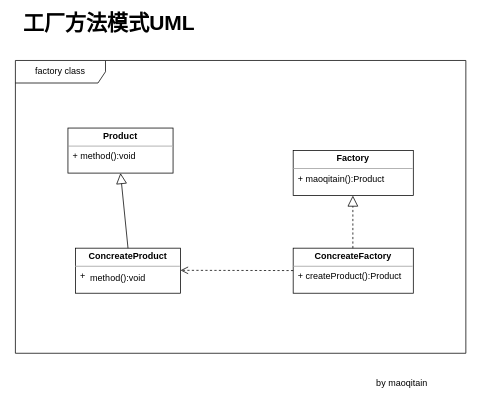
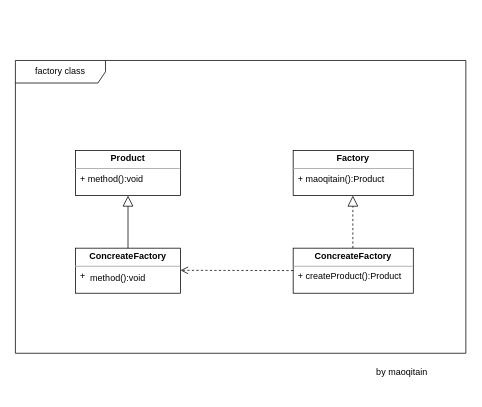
(109, 23) -> none
(120, 150) -> (128, 173)
(116, 264) -> (116, 264)
(402, 383) -> (402, 372)
